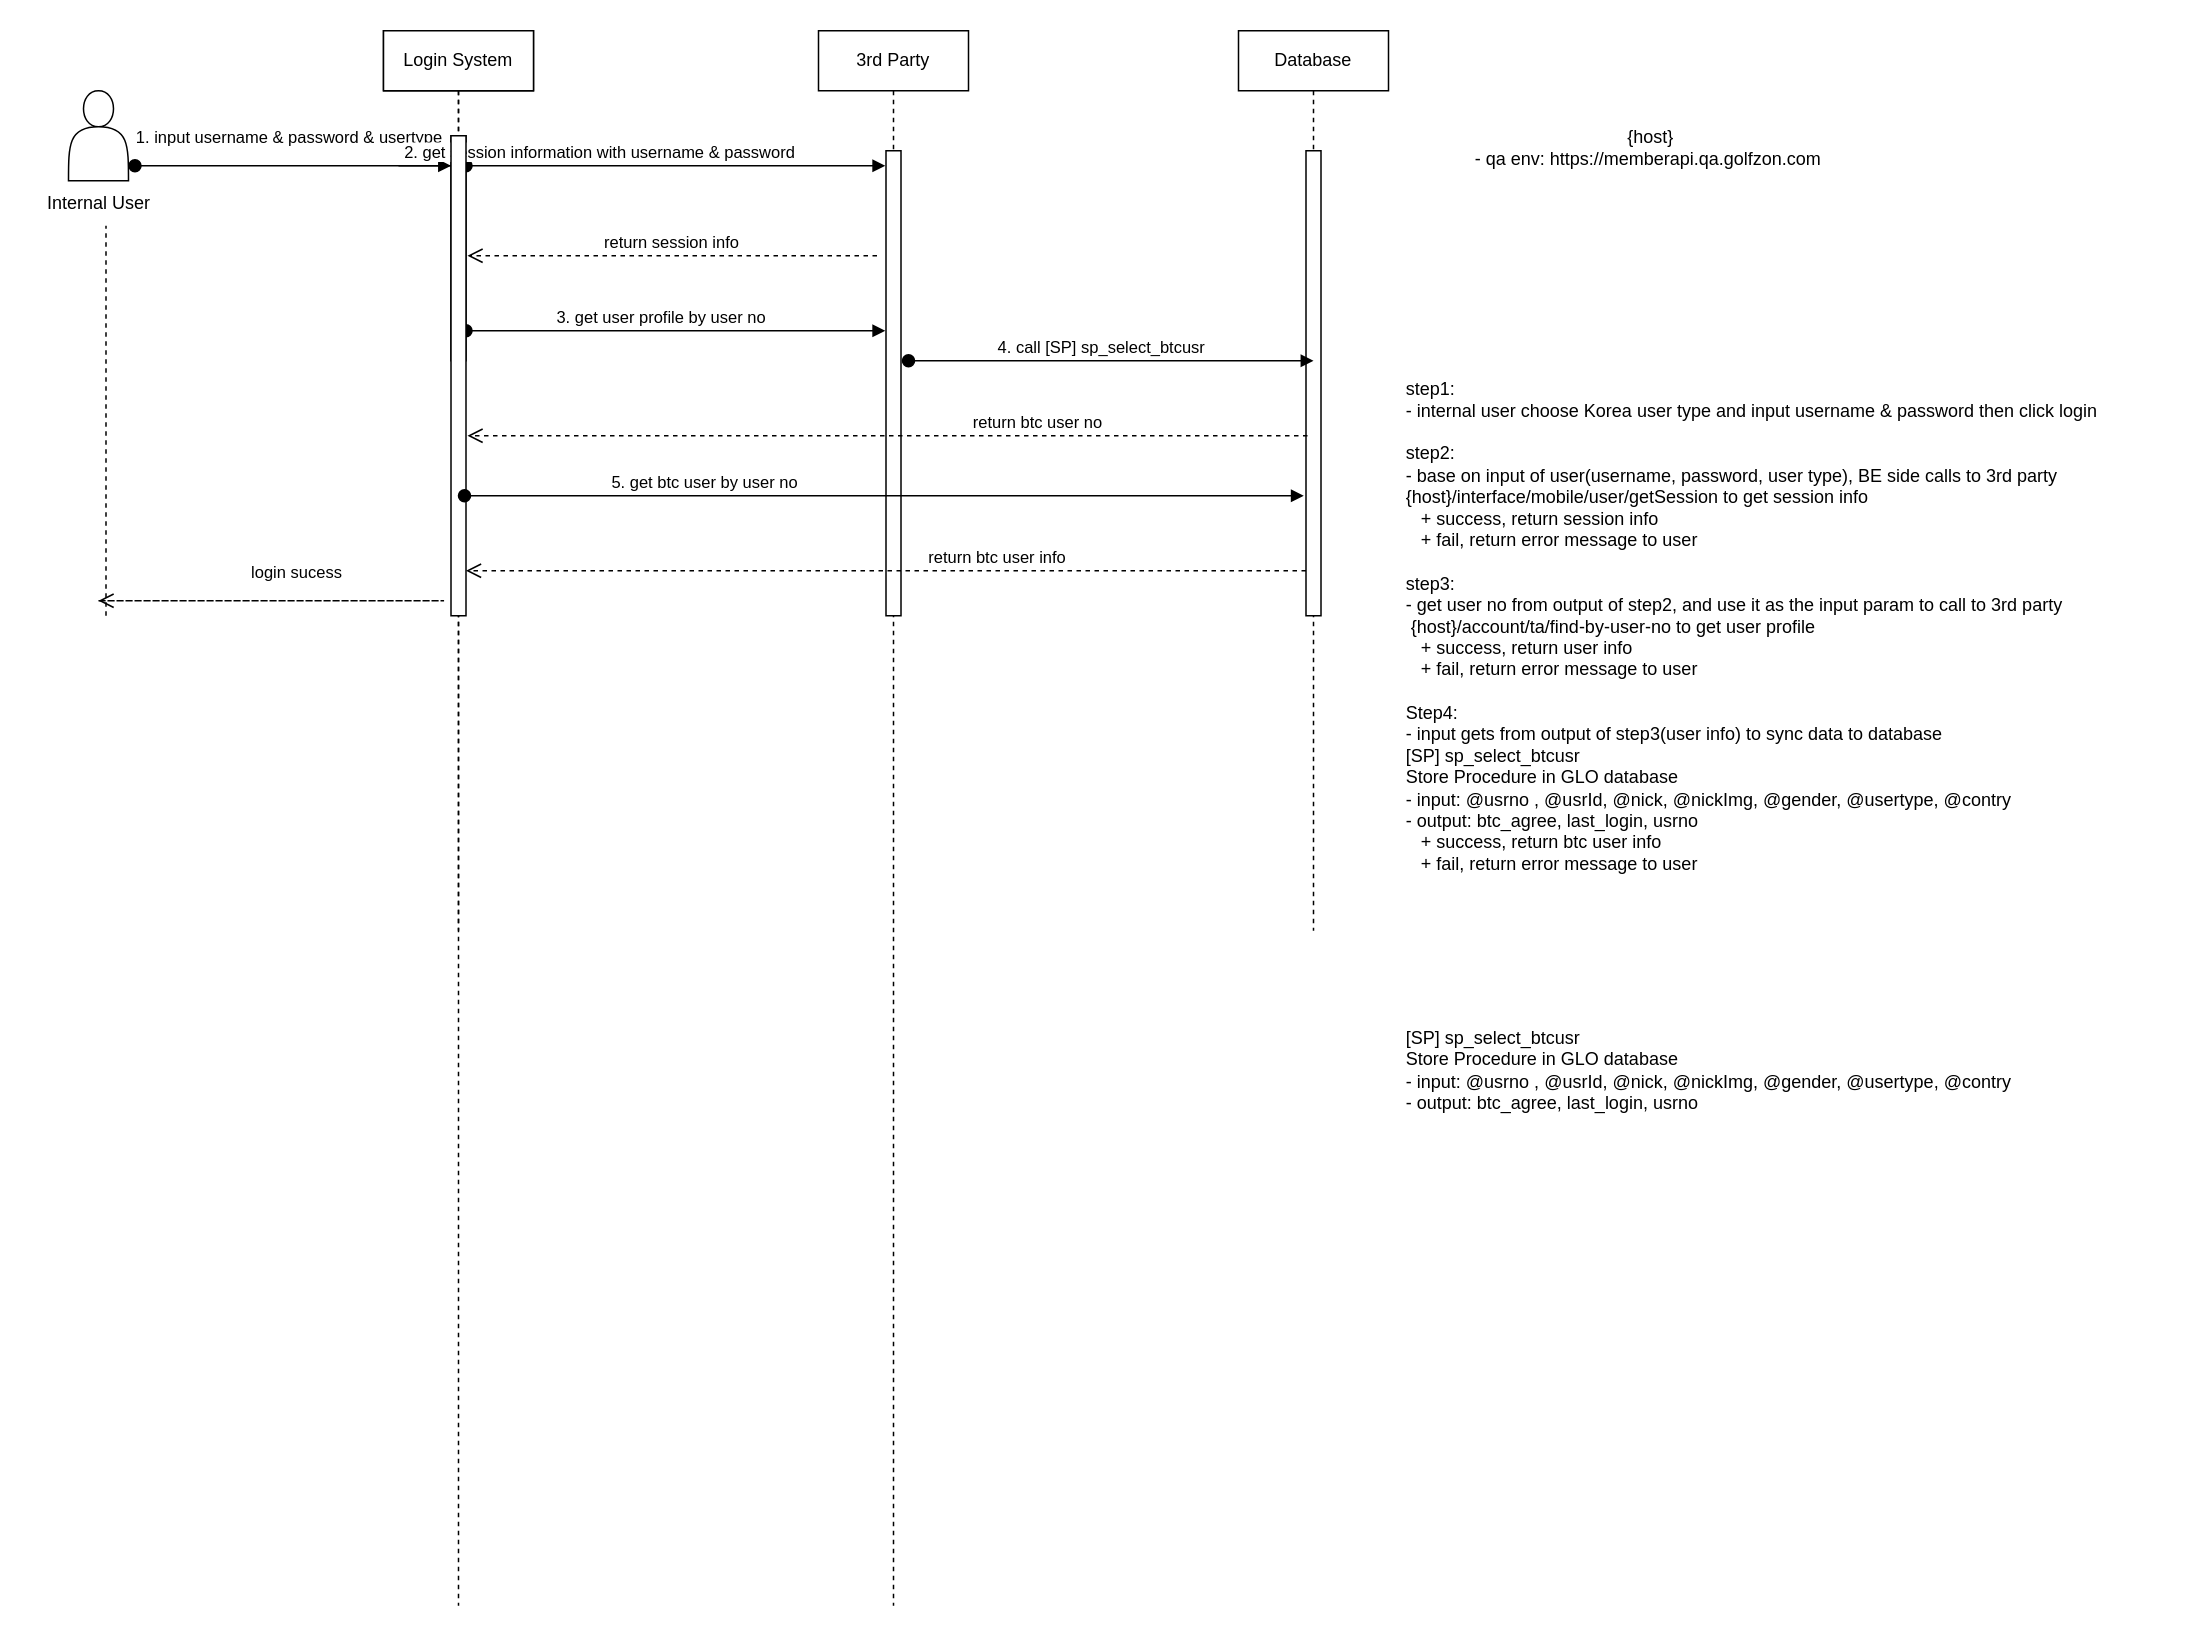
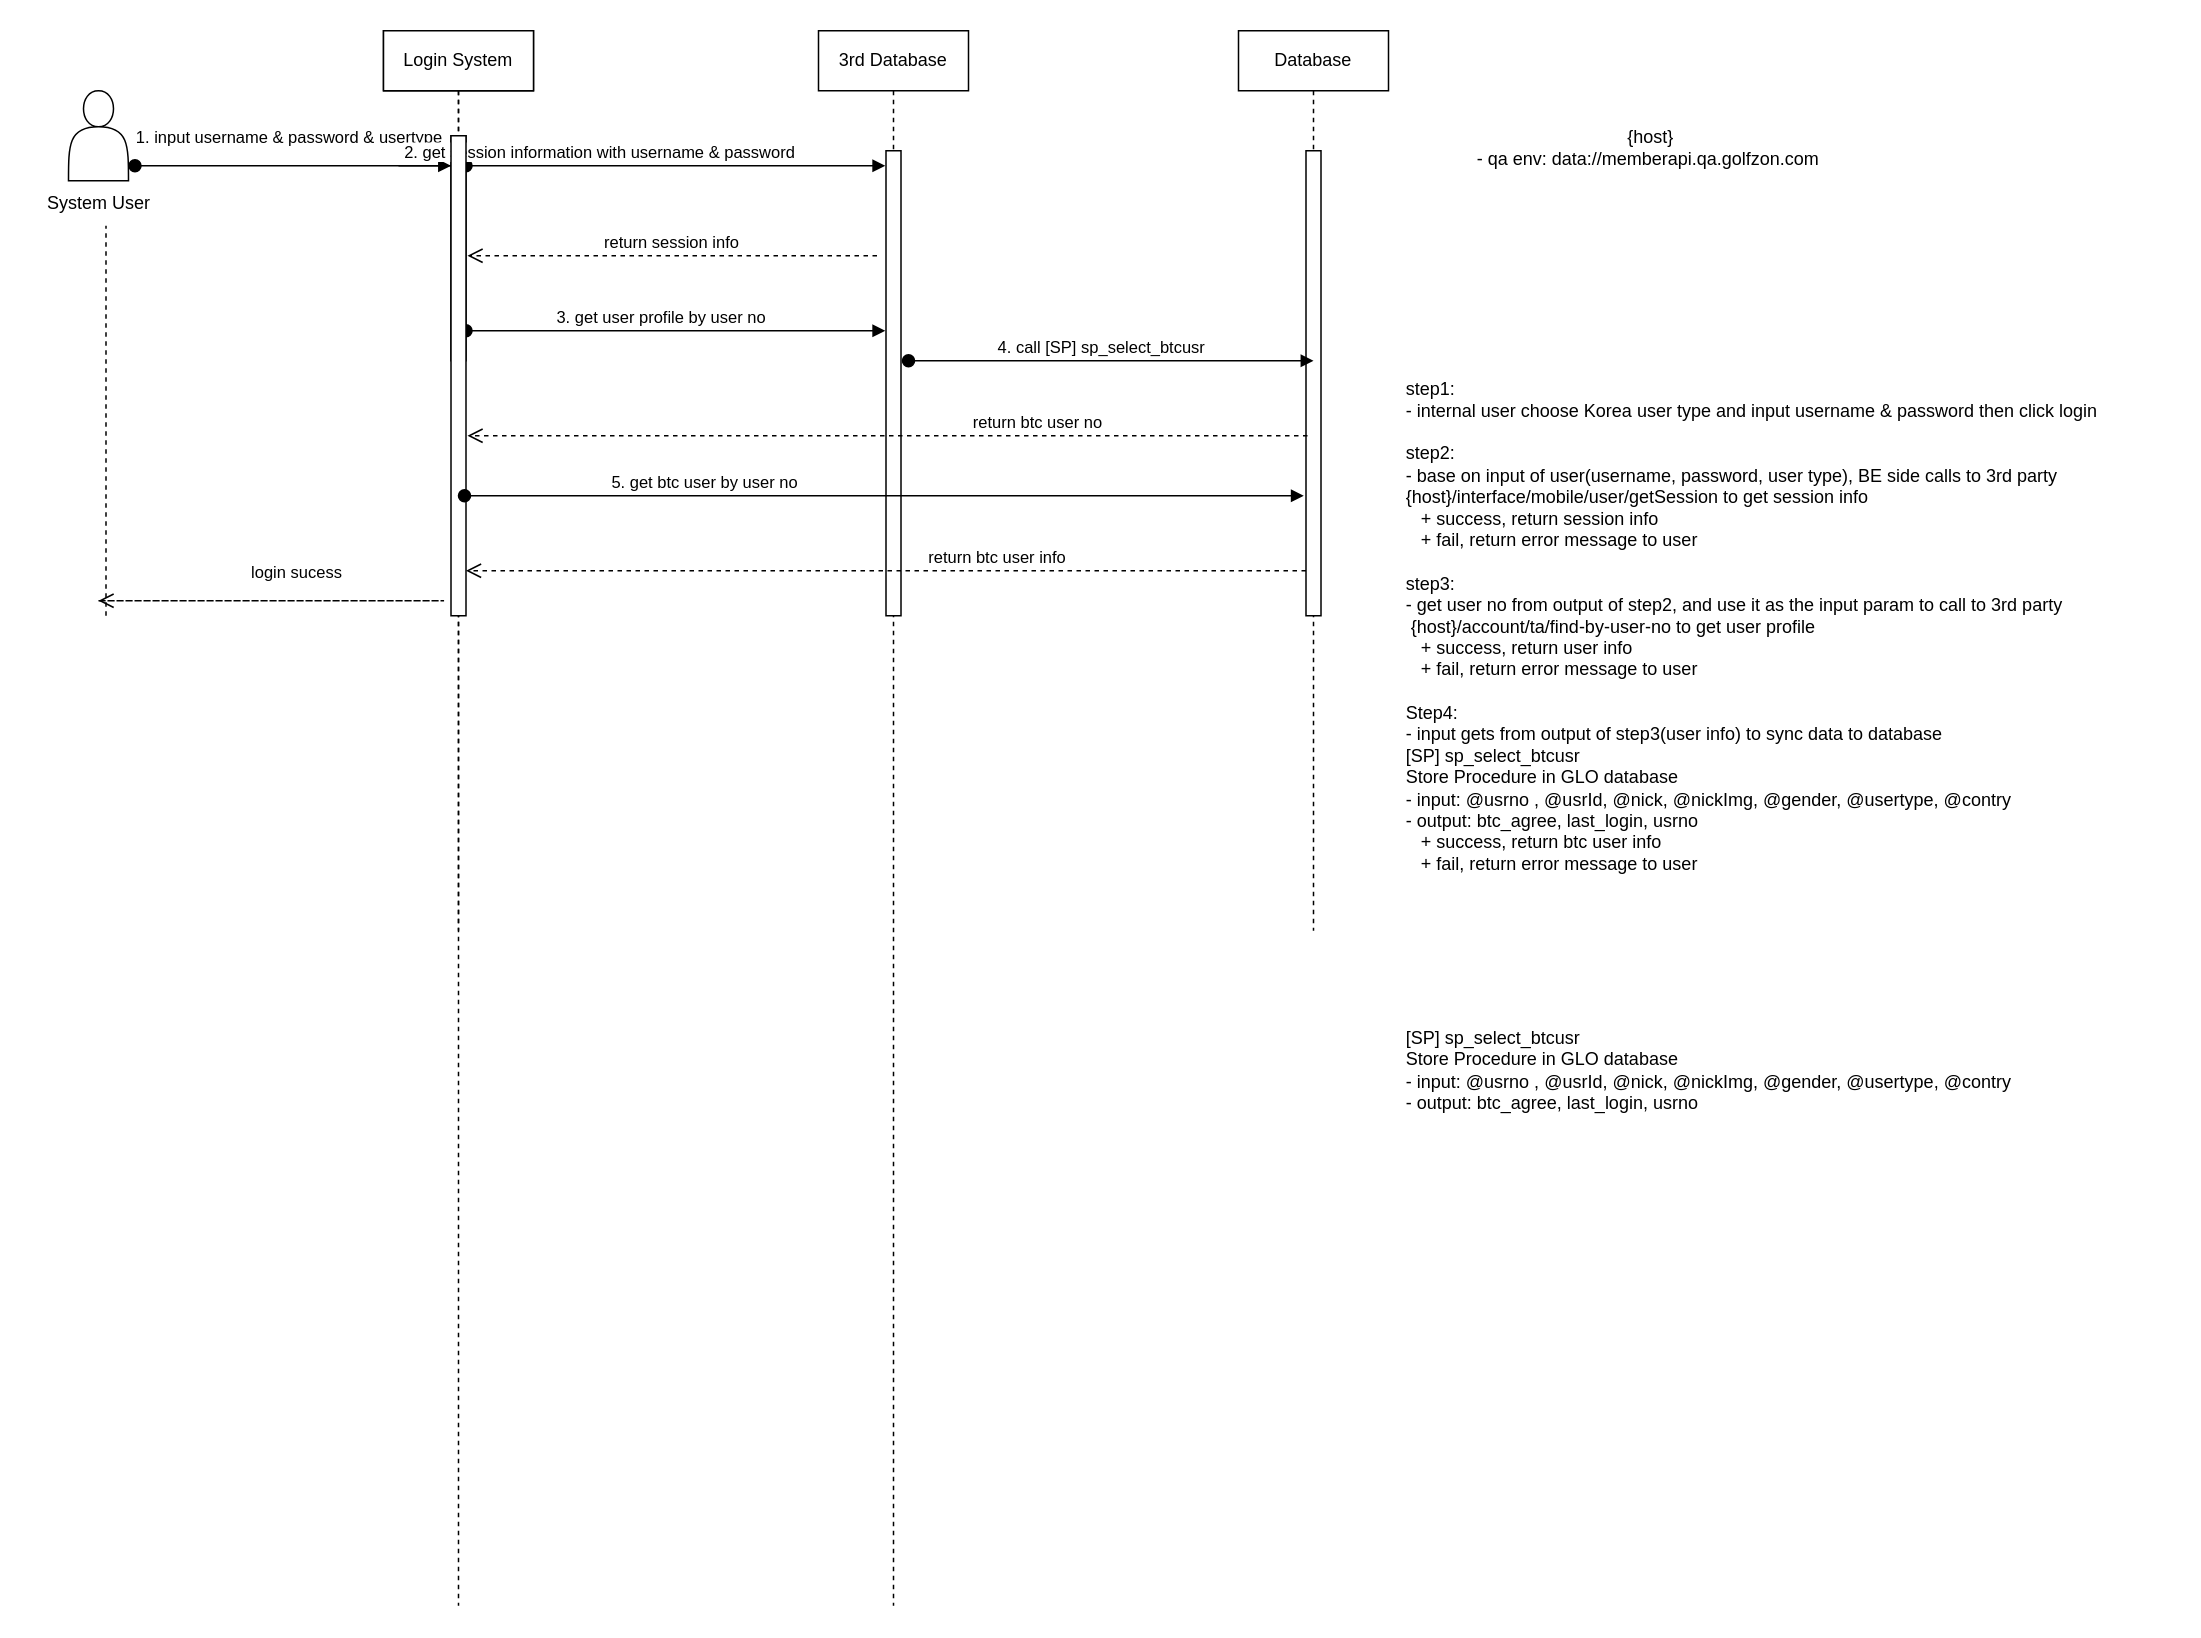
(893, 61) -> (893, 61)
(1651, 148) -> (1651, 148)
(99, 203) -> (99, 203)
